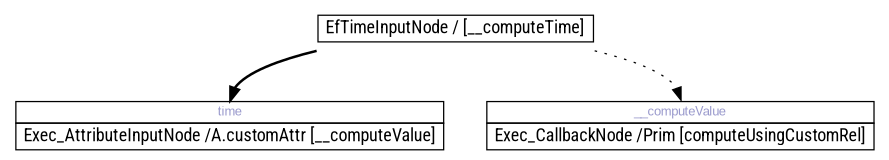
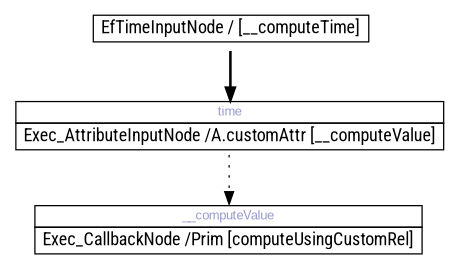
(638, 64) -> (229, 173)
